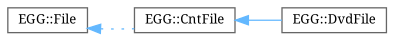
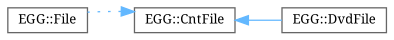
(117, 29) -> (104, 12)
